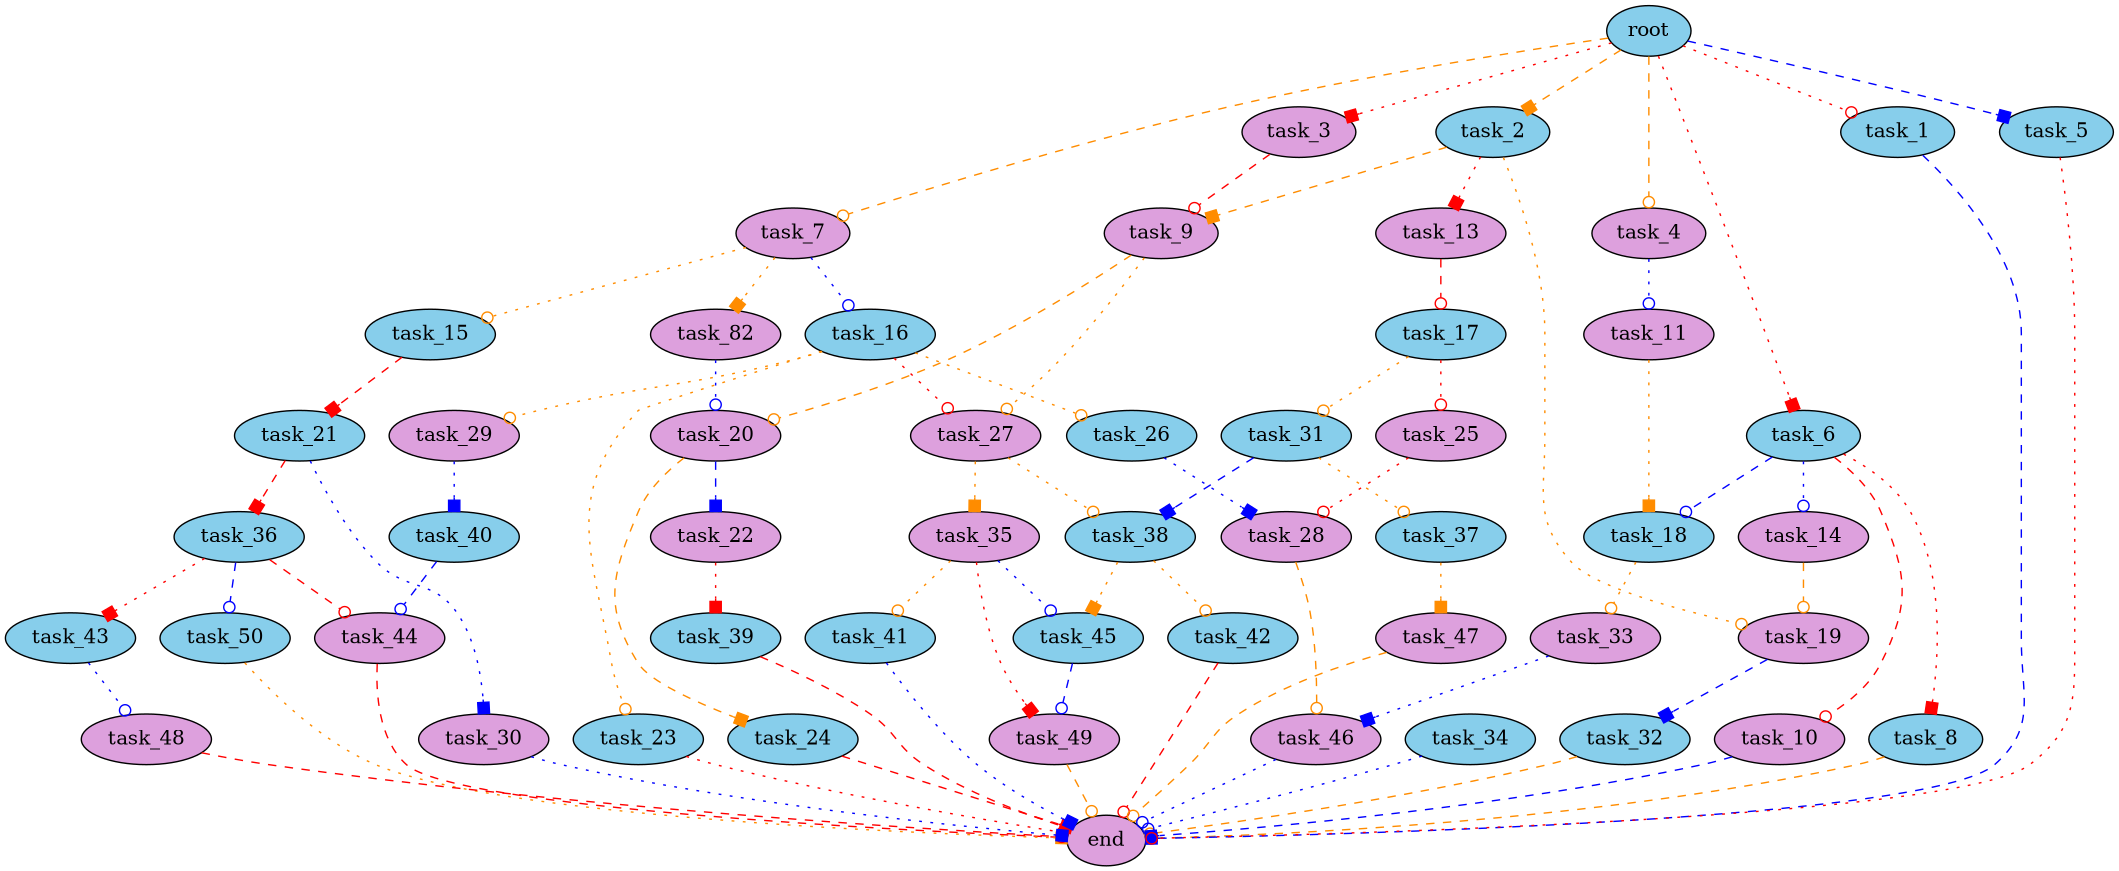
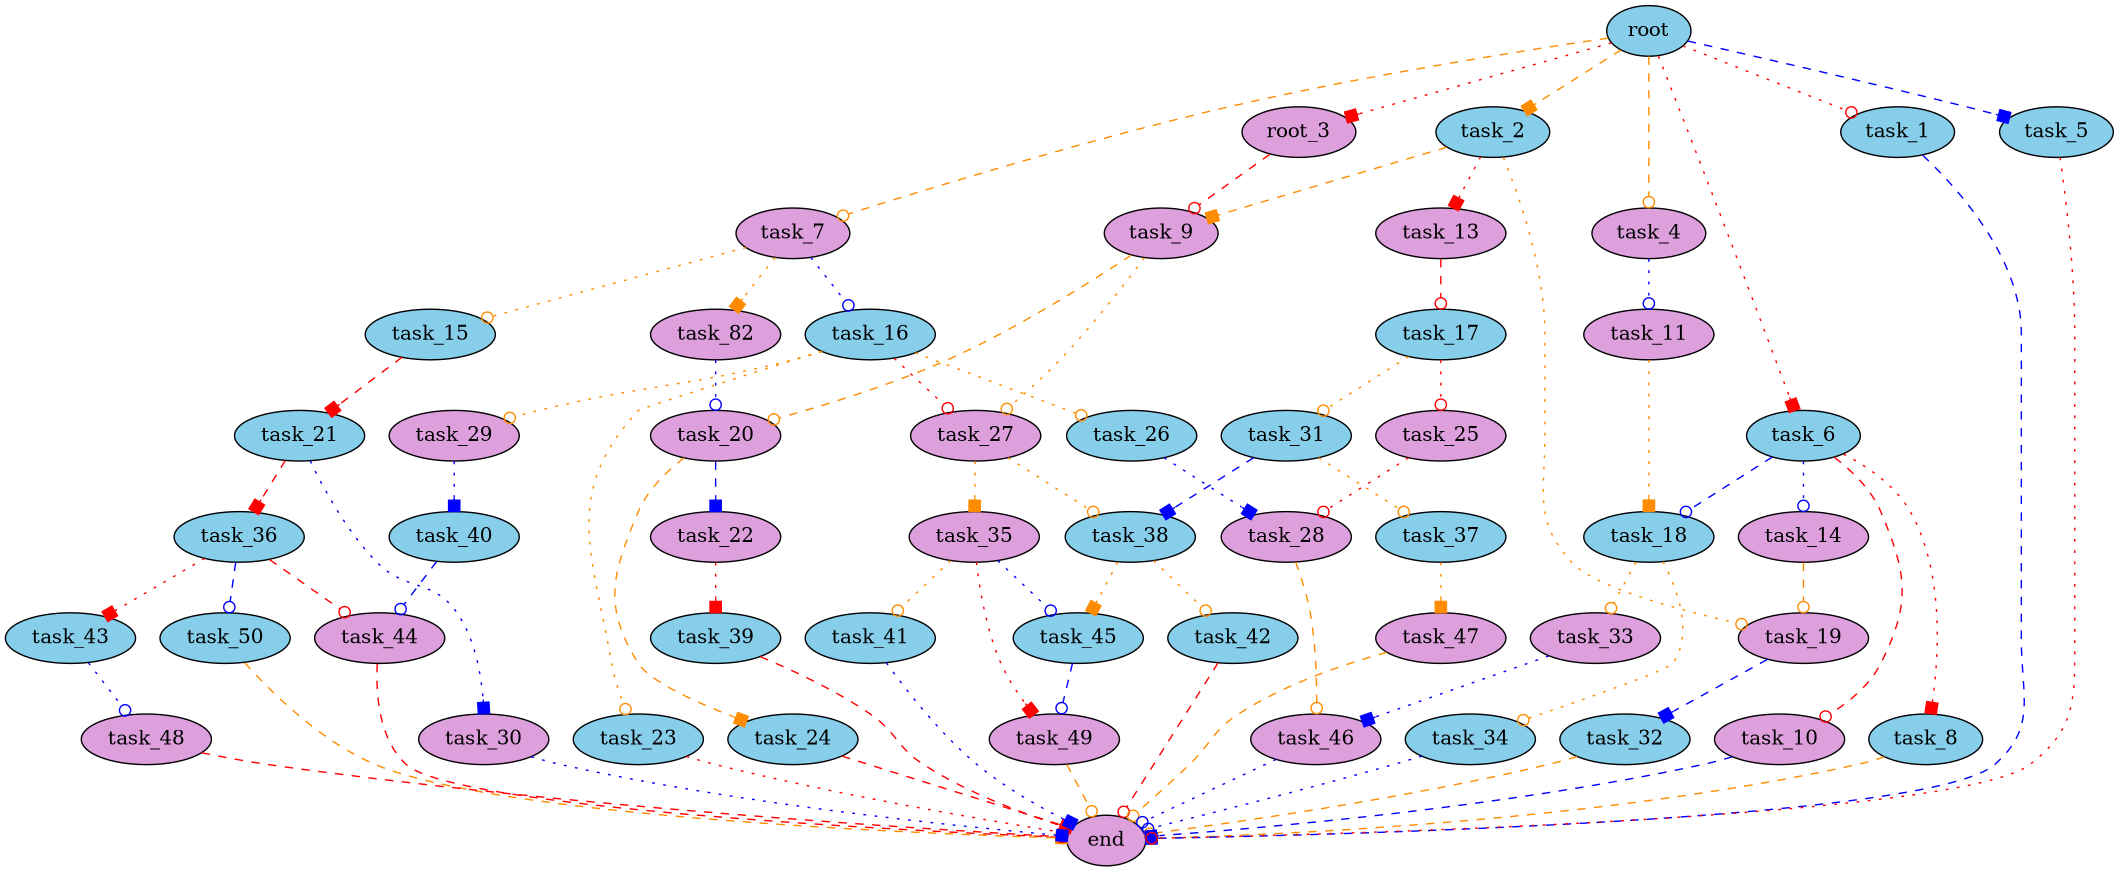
(1299, 132) -> (1299, 132)
none -> (1652, 674)
(629, 811) -> (629, 811)
